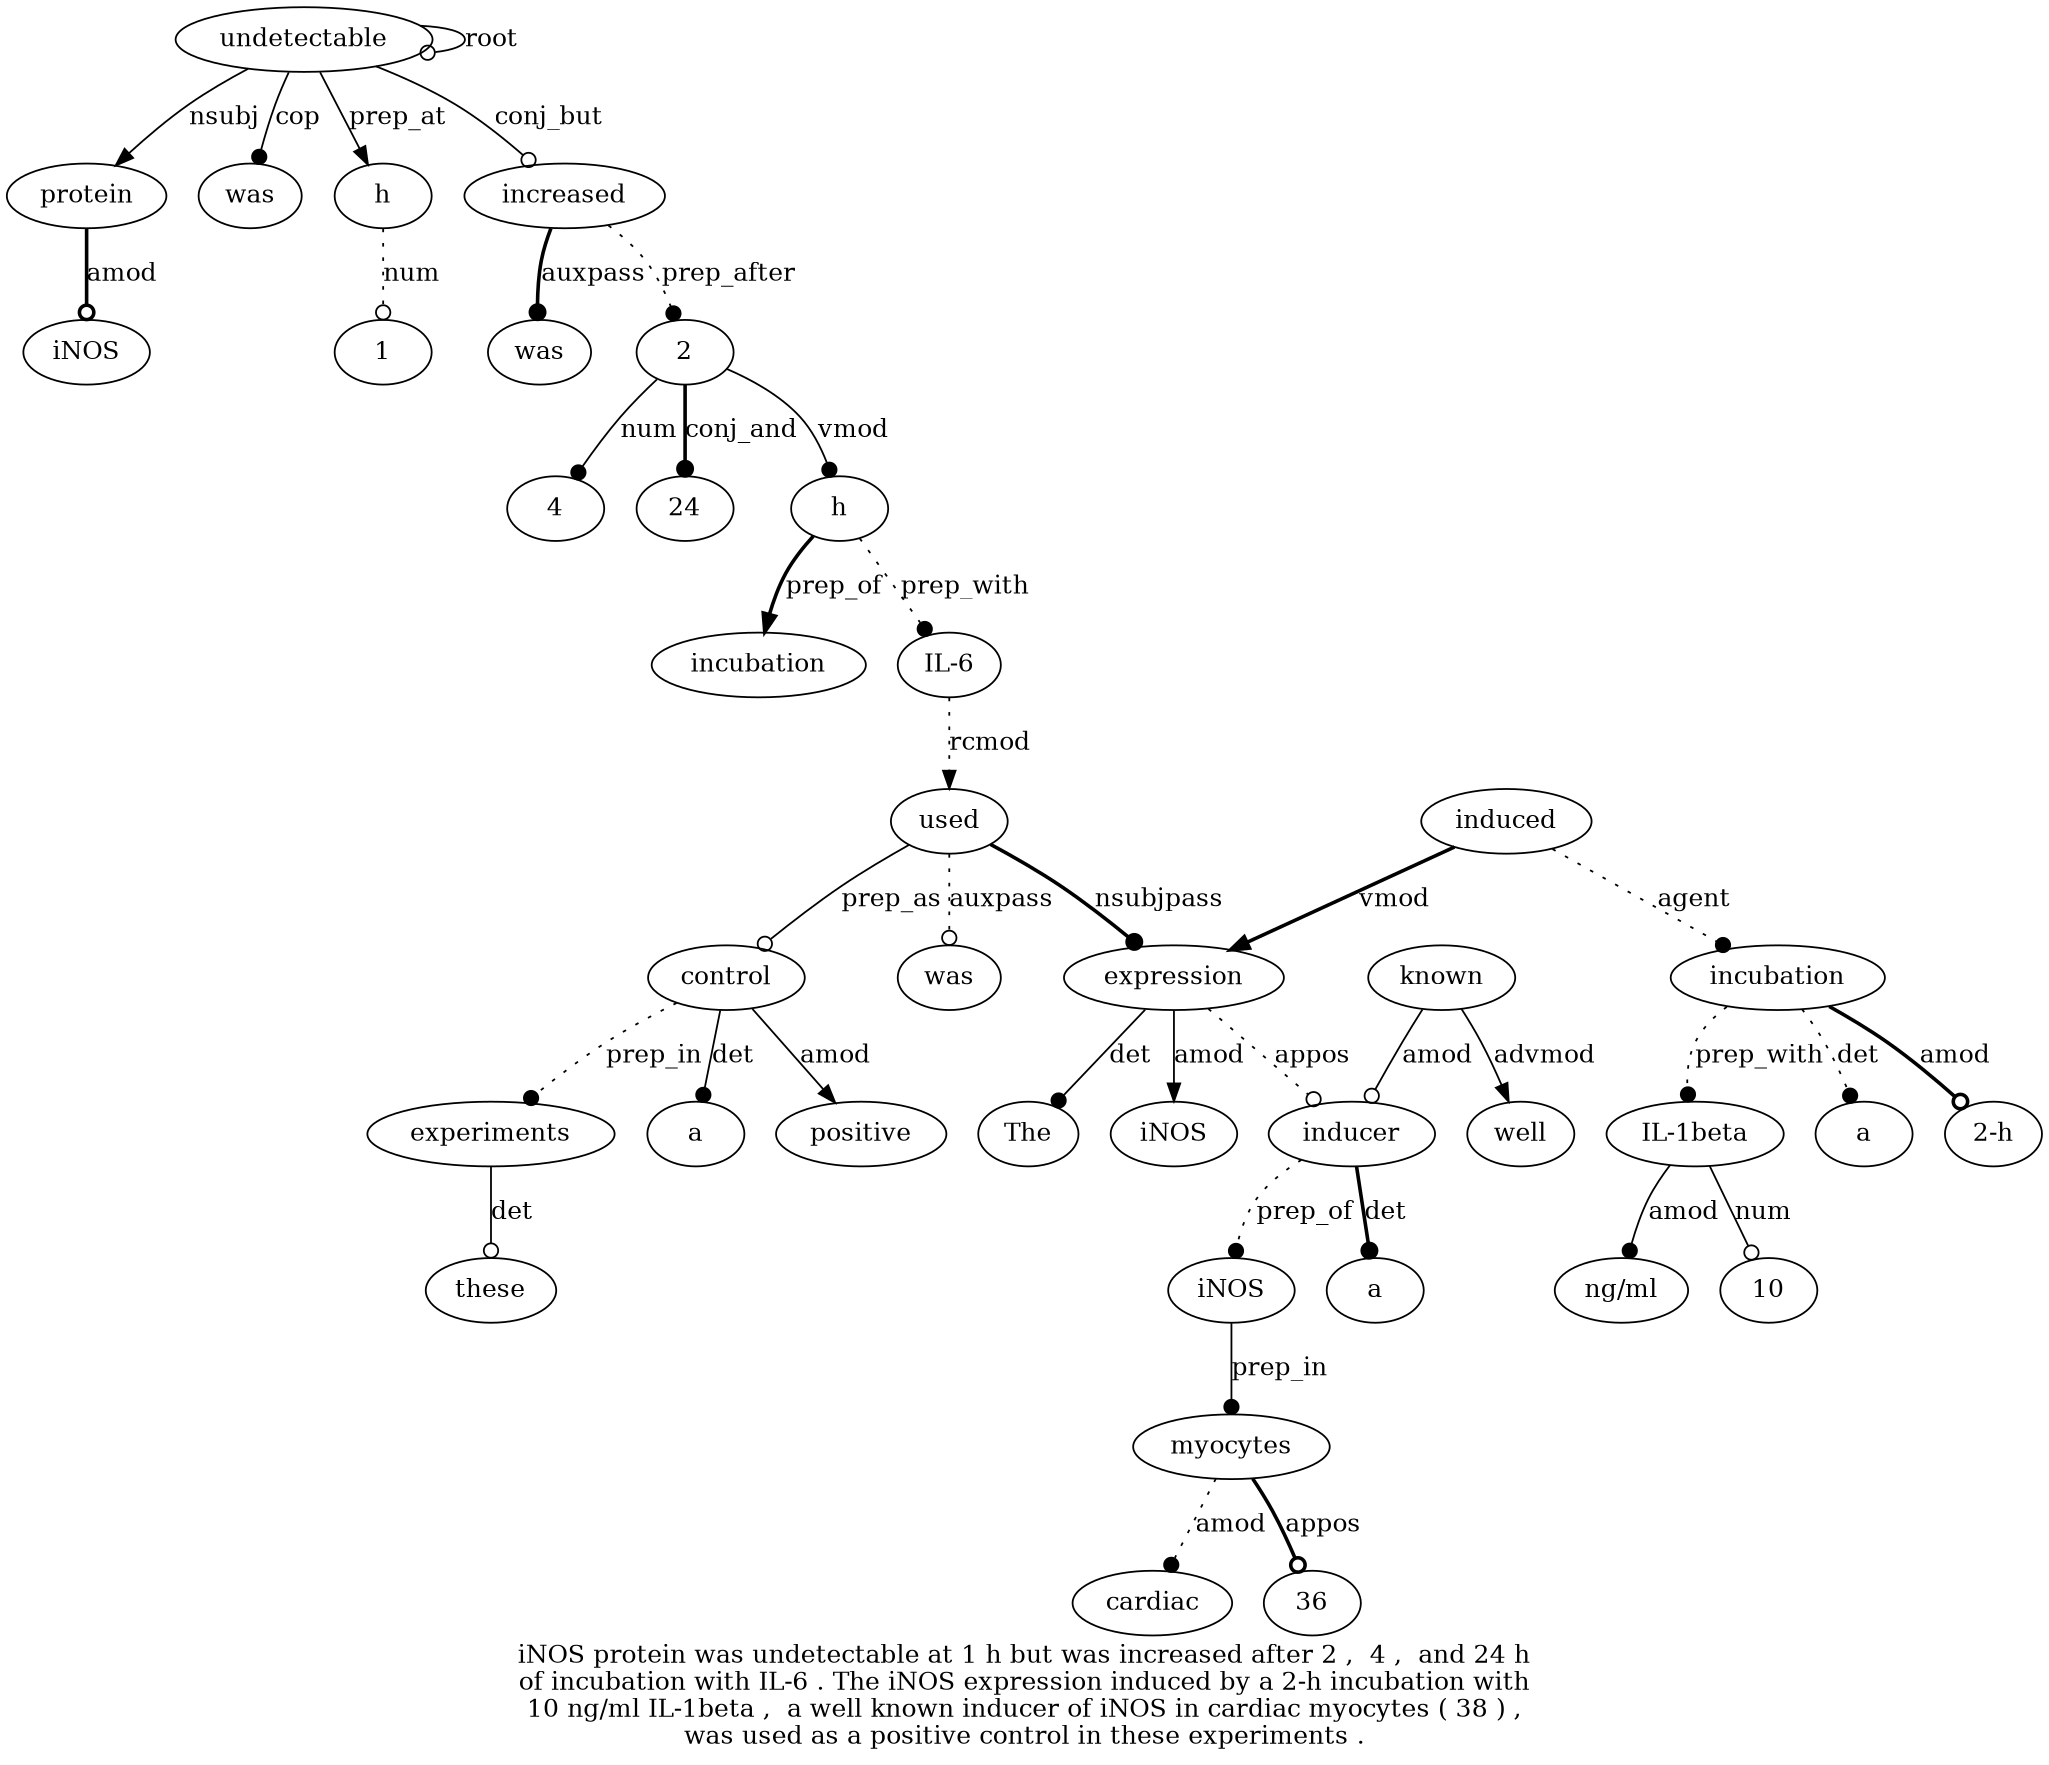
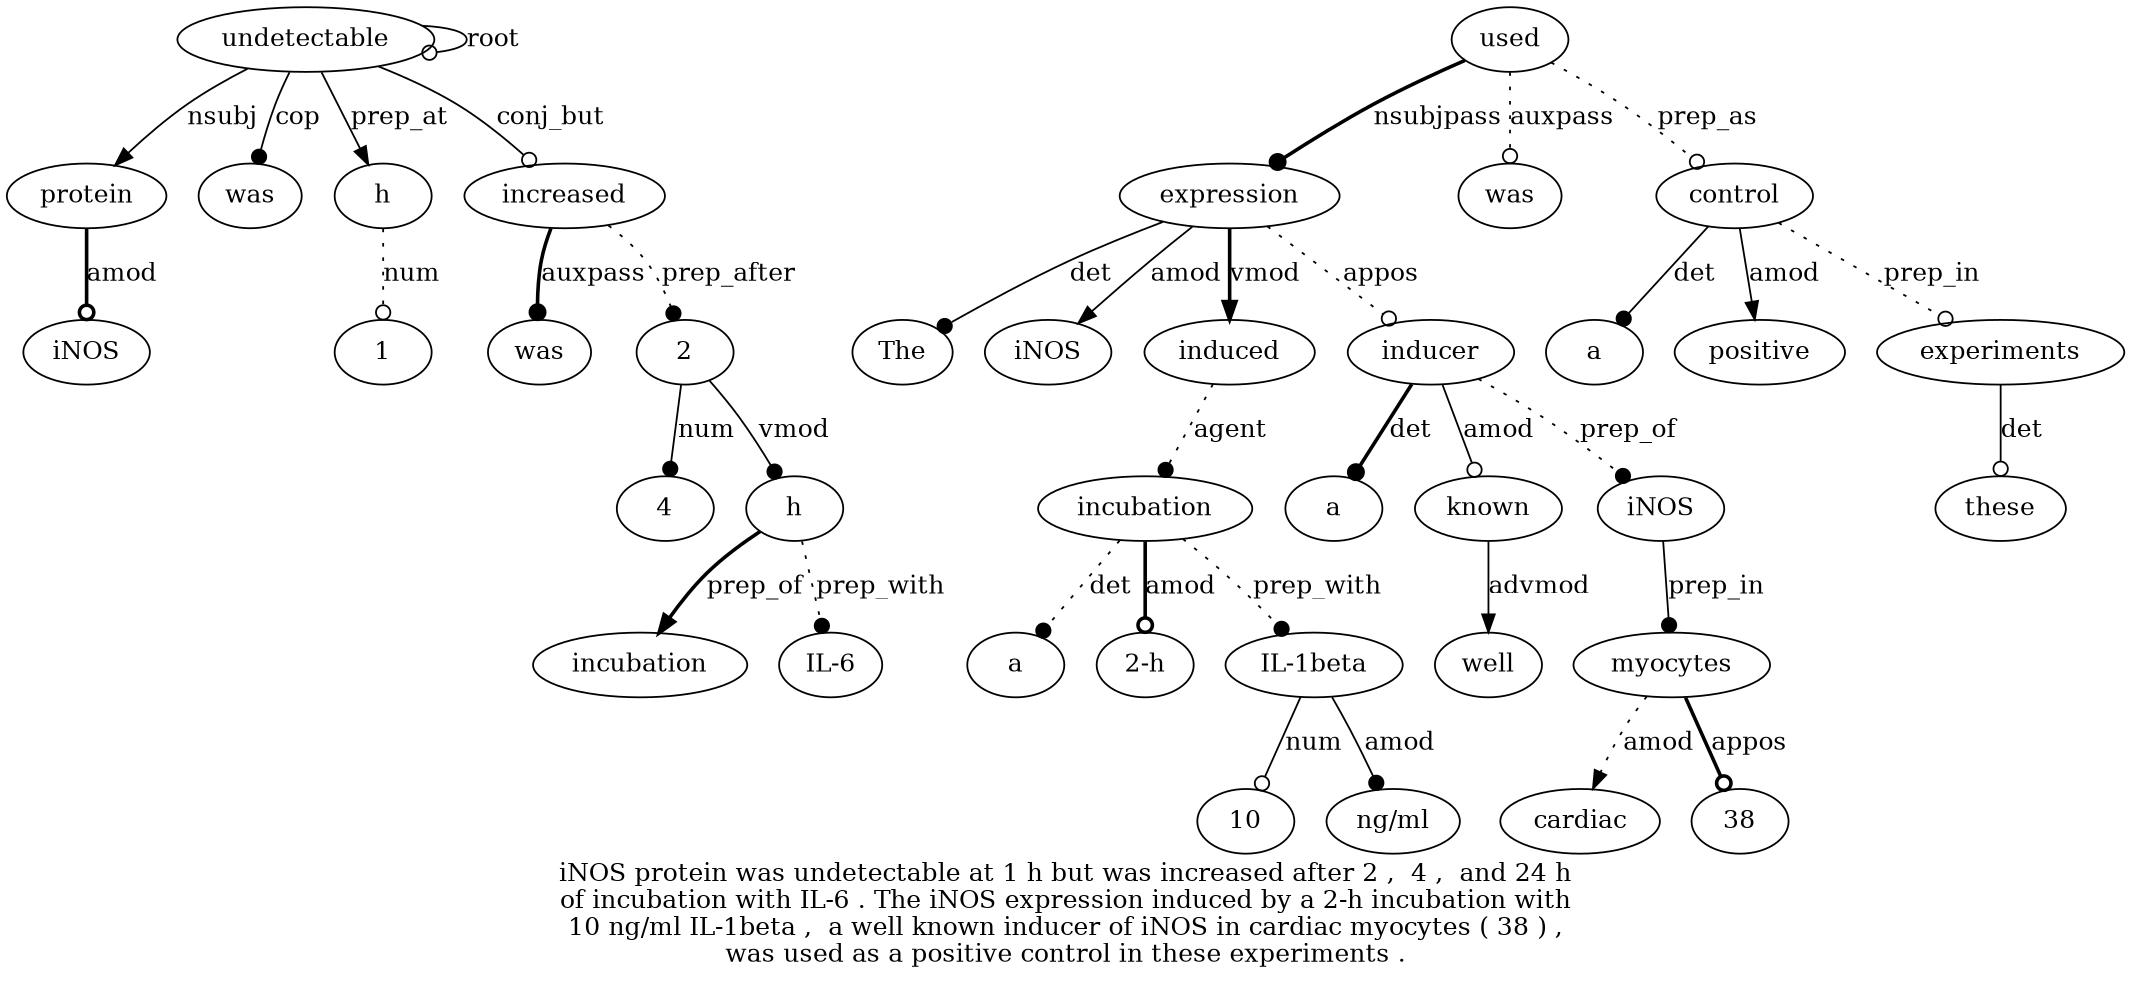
(685, 509) -> none
(949, 734) -> none
(838, 889) -> (1624, 106)
(1351, 895) -> (1230, 265)
(604, 1044) -> (1859, 269)
(1398, 1049) -> (1457, 424)
(1195, 1518) -> (1621, 733)
(1312, 1603) -> (1740, 821)
